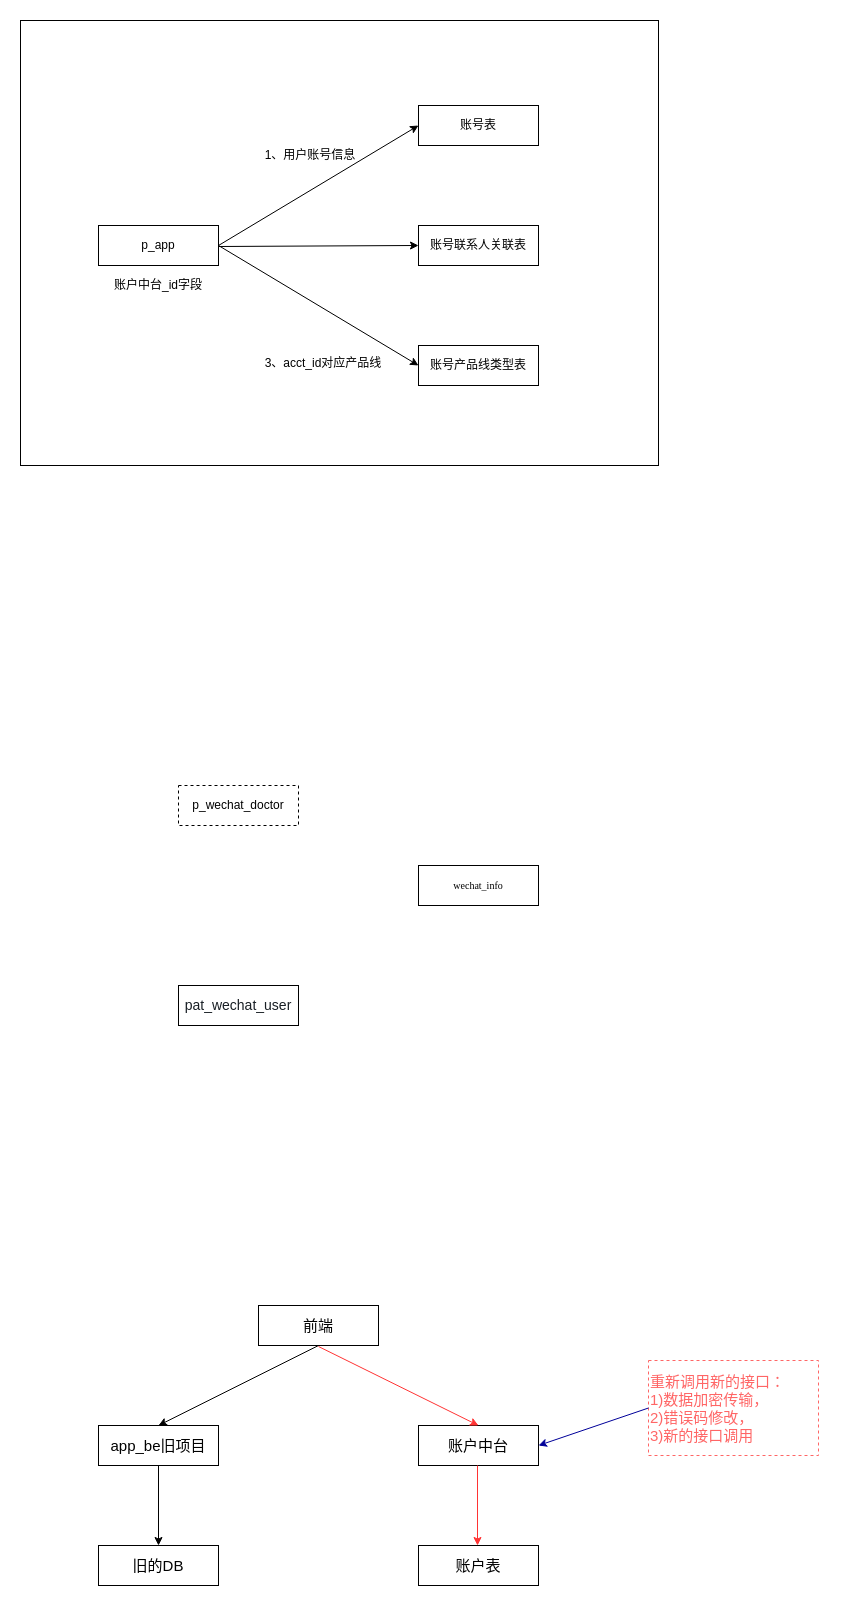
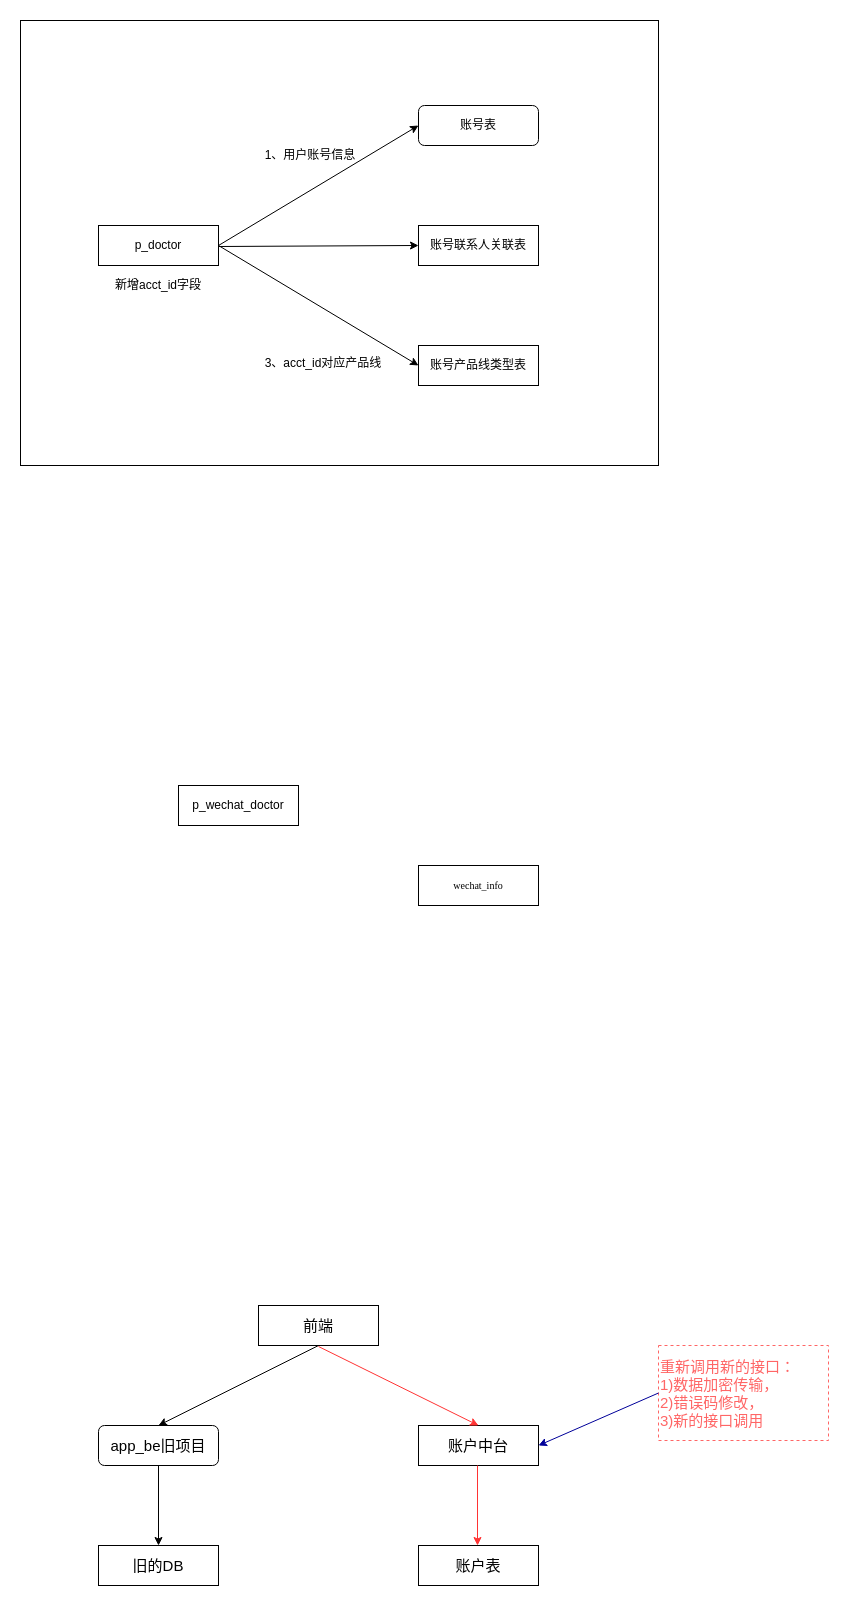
(479, 126) -> (479, 126)
(159, 246) -> (159, 246)
(159, 286) -> (159, 286)
(239, 806) -> (239, 806)
(239, 1006) -> none
(734, 1408) -> (744, 1393)
(159, 1446) -> (159, 1446)
